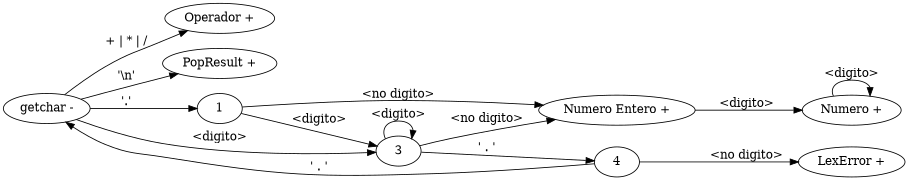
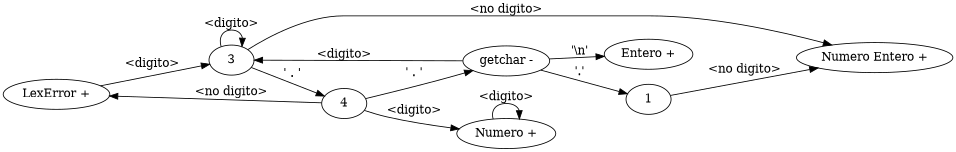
(220, 18) -> none
(220, 63) -> (649, 54)
(744, 110) -> (407, 121)
(305, 129) -> (151, 76)
